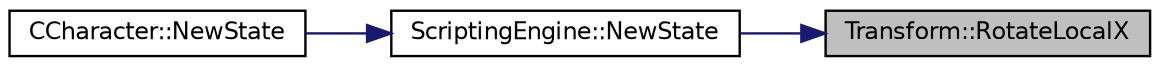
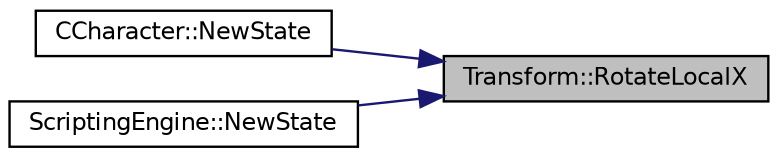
(336, 33) -> (376, 54)
